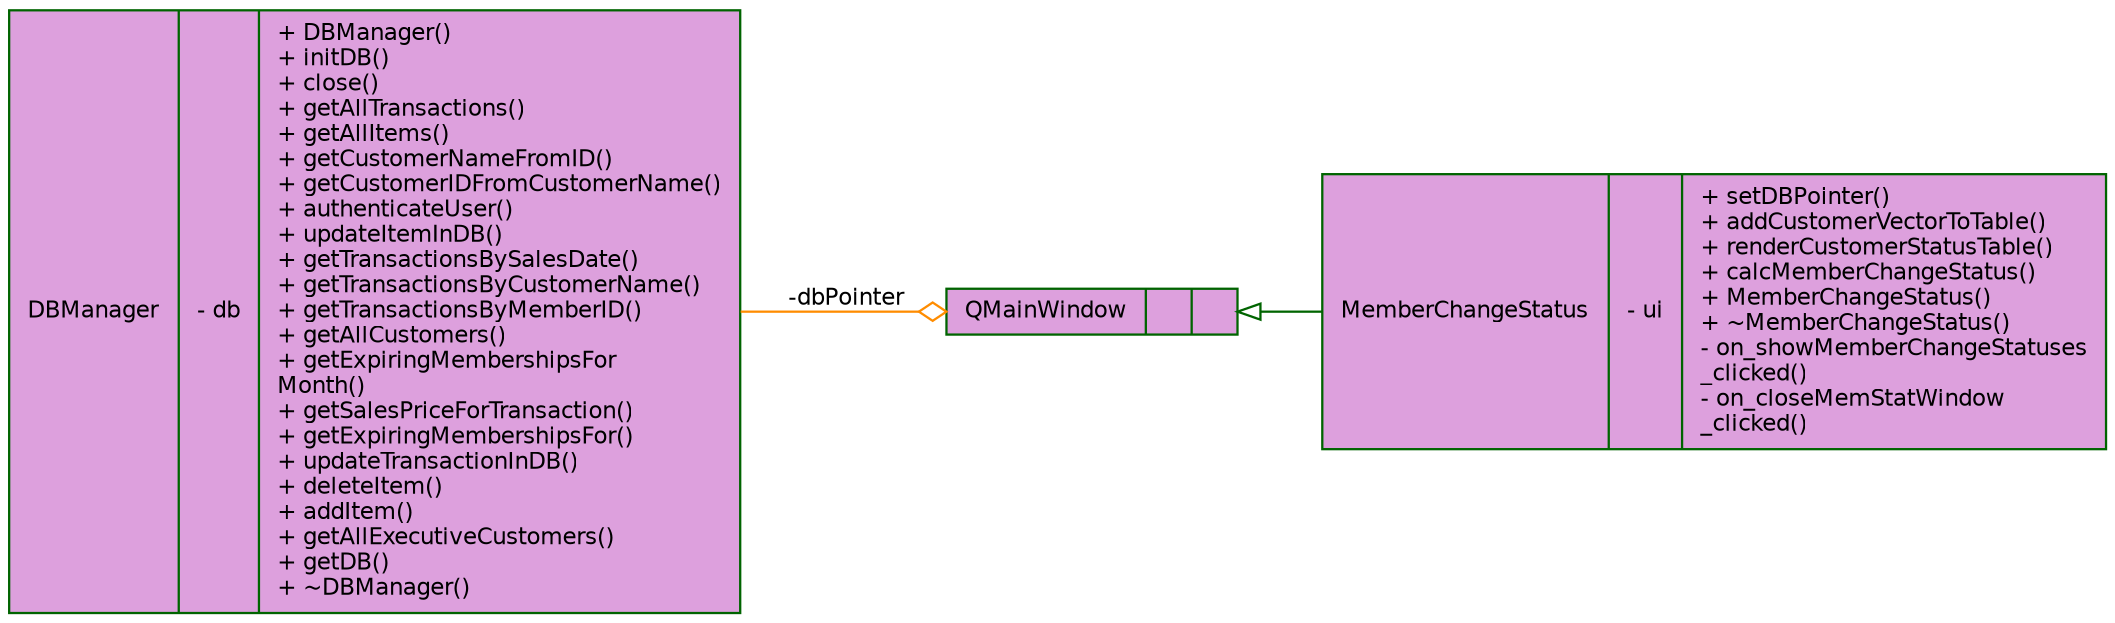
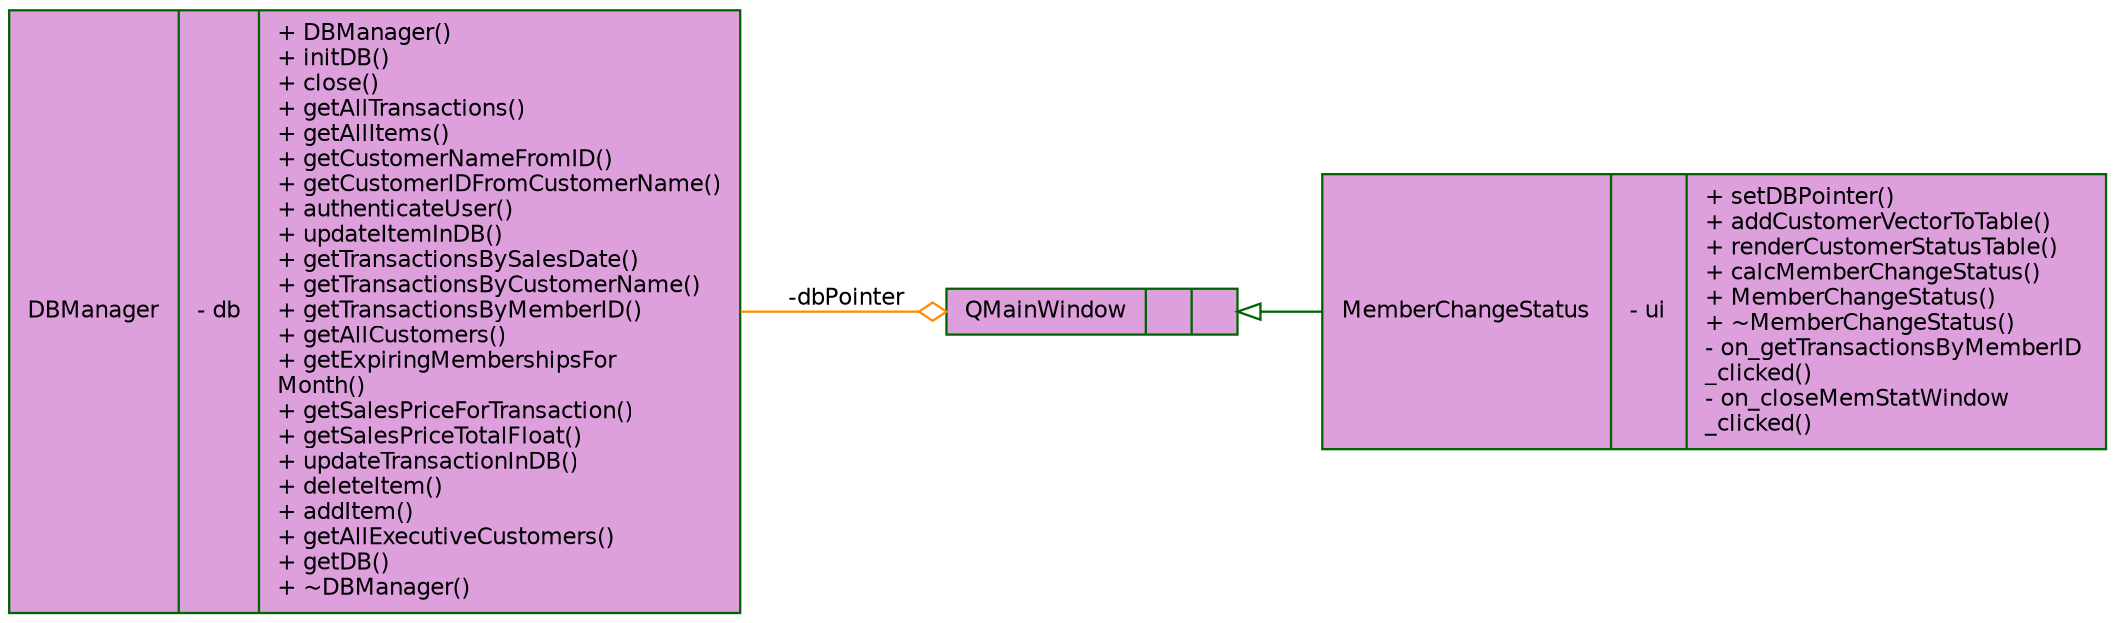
(1894, 348) -> (1894, 348)
(456, 437) -> (430, 437)
